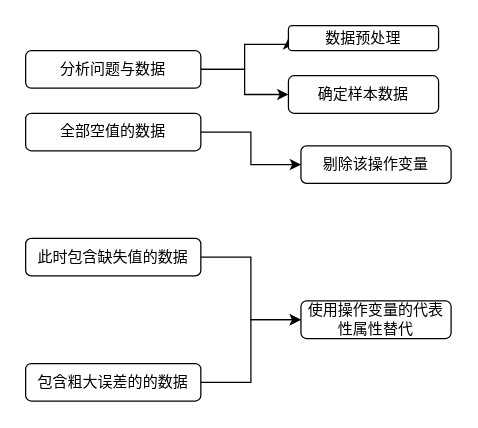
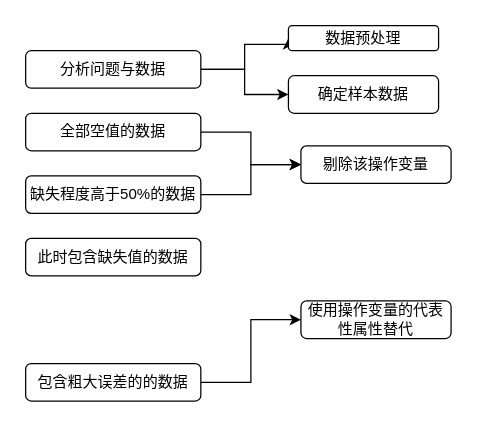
none -> (113, 194)
none -> (239, 194)
(251, 262) -> none
